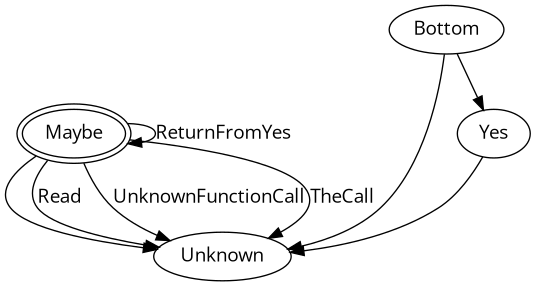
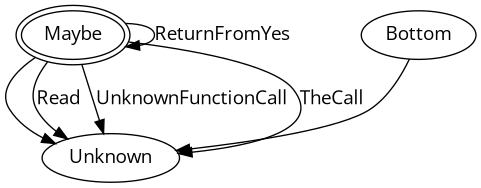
(494, 134) -> none
